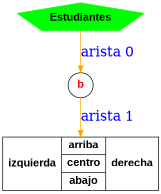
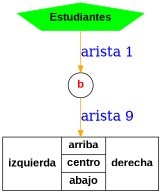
(107, 53) -> (107, 53)
(107, 117) -> (107, 117)
